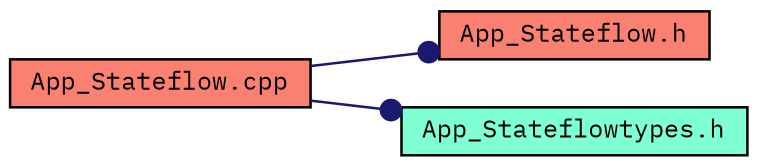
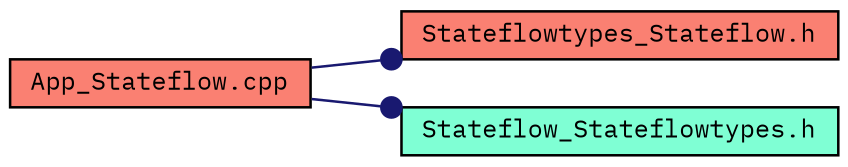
(574, 35) -> (620, 35)
(574, 131) -> (620, 131)
